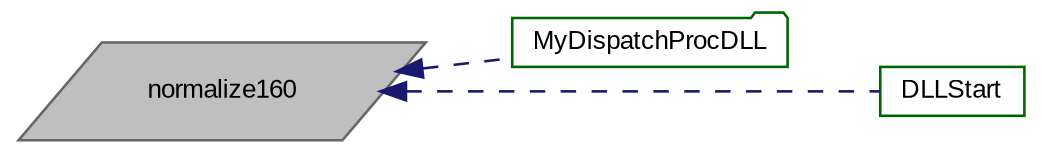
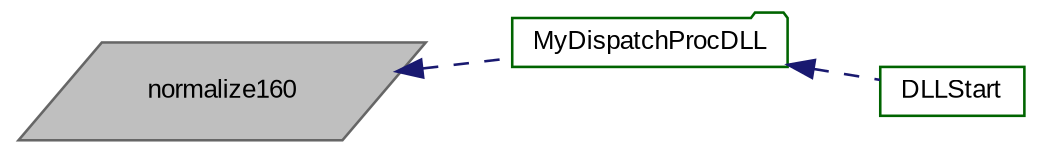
(643, 91) -> (847, 74)
